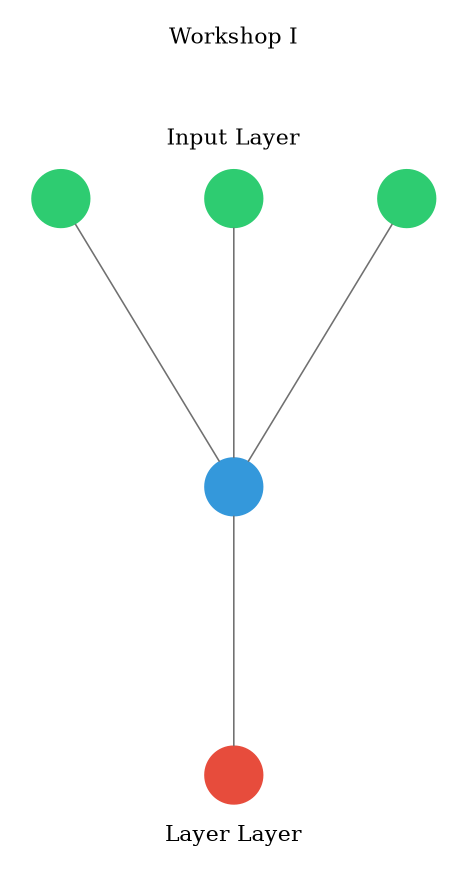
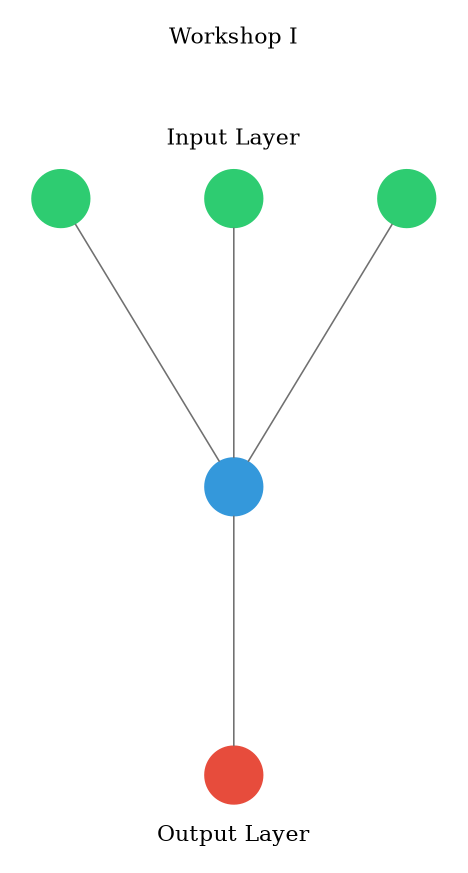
(234, 835) -> (234, 835)
